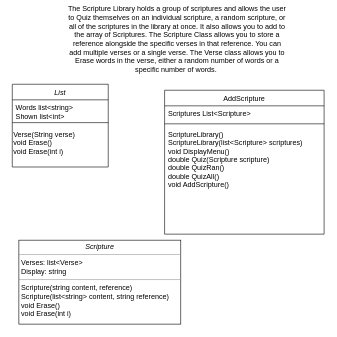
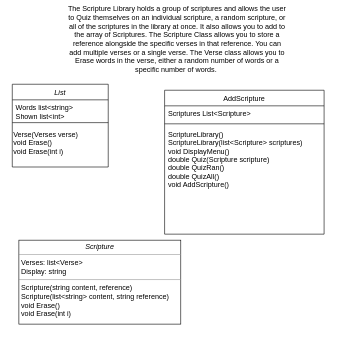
(50, 143) -> (51, 143)
